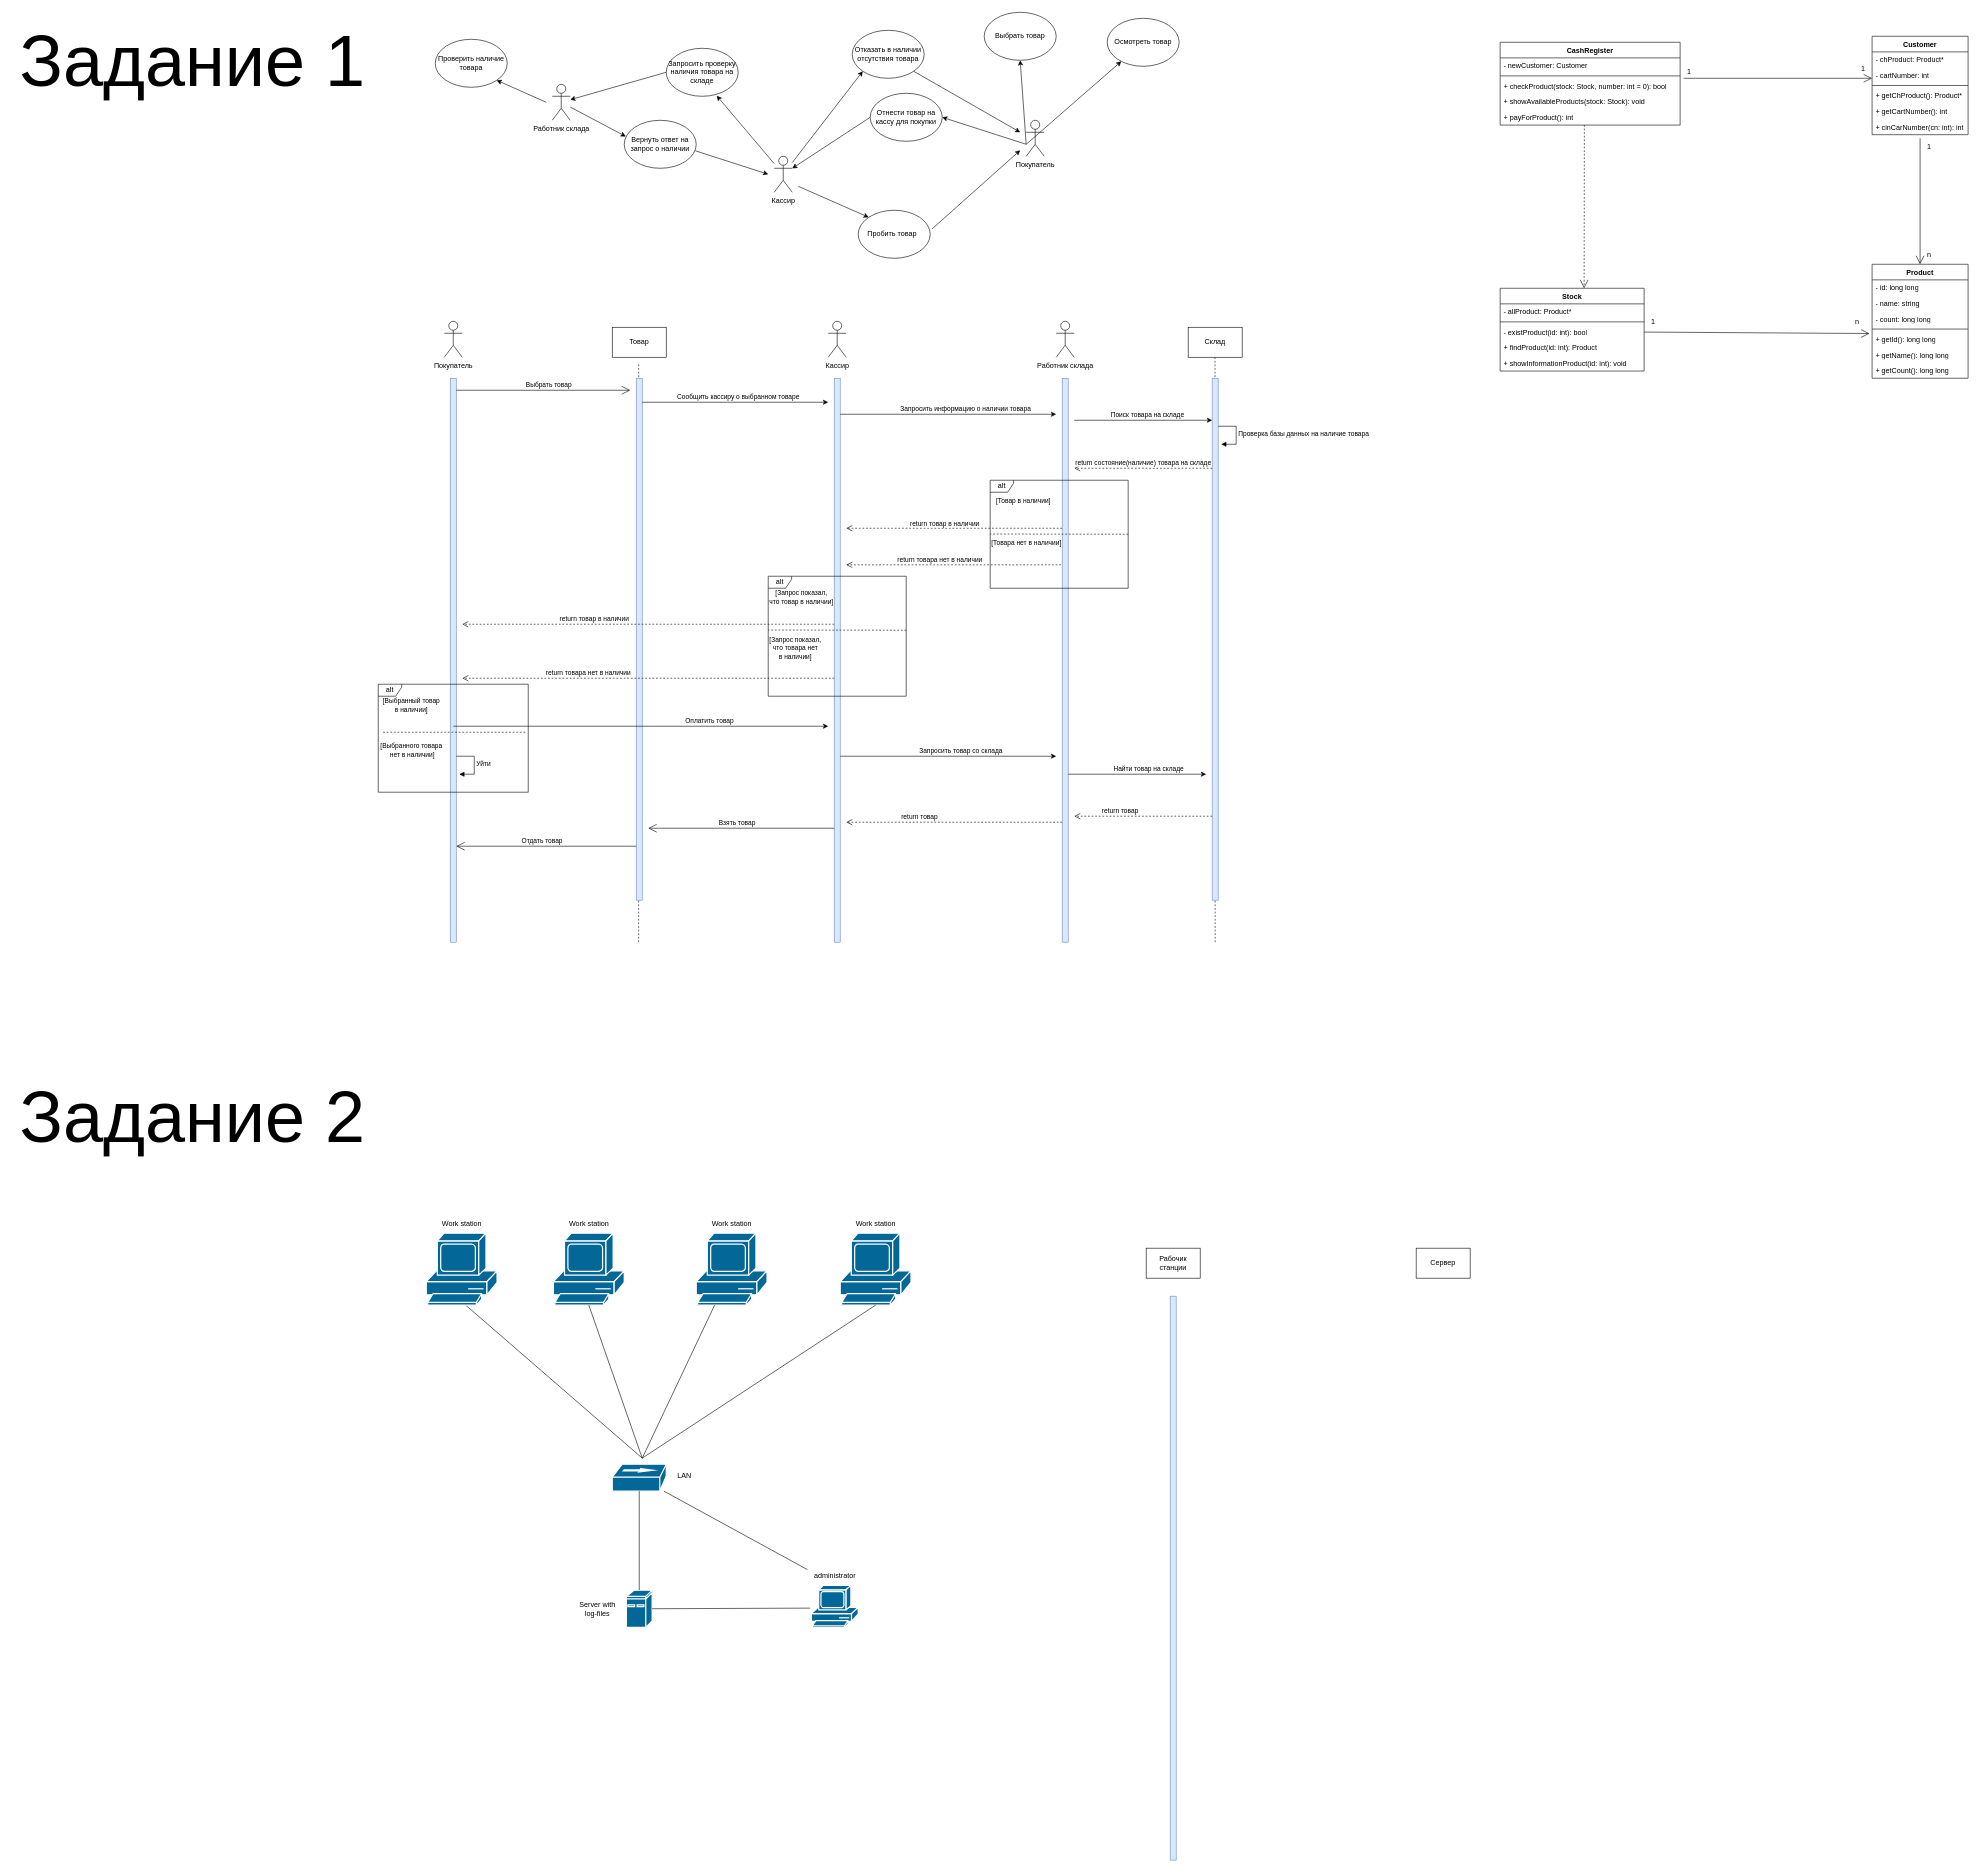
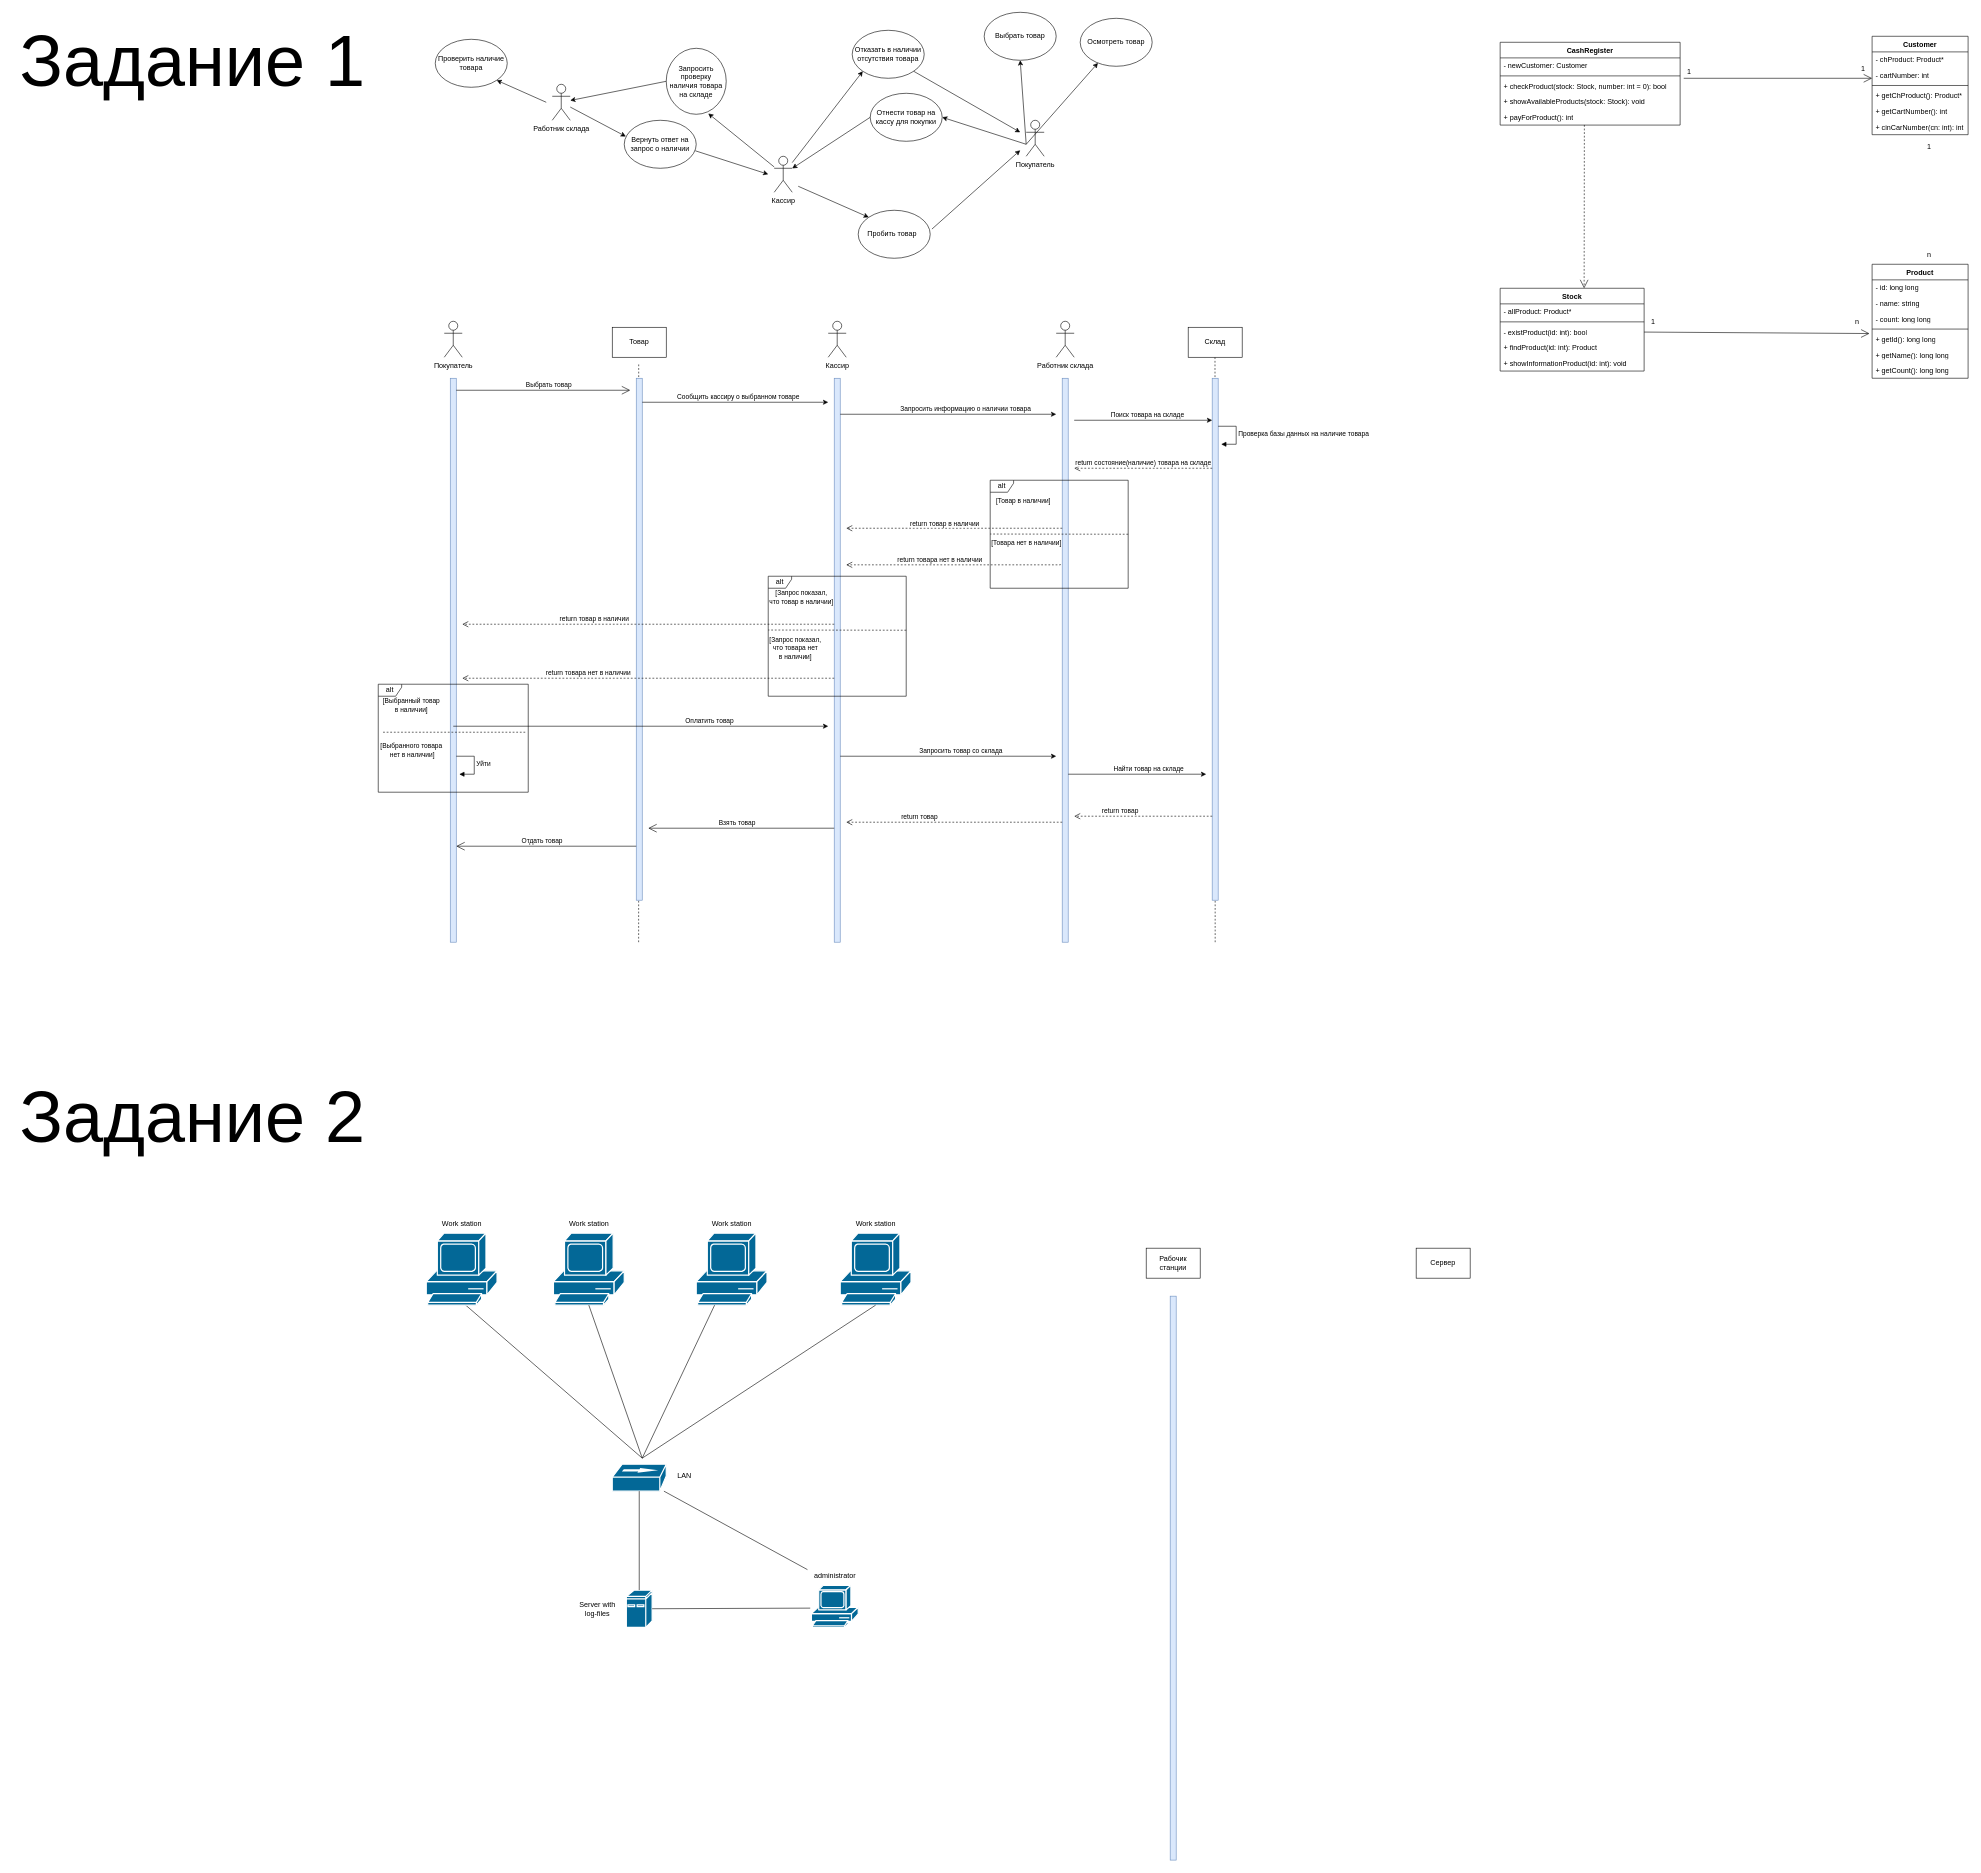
(1143, 42) -> (1116, 42)
(702, 72) -> (696, 81)
(1920, 201) -> none
